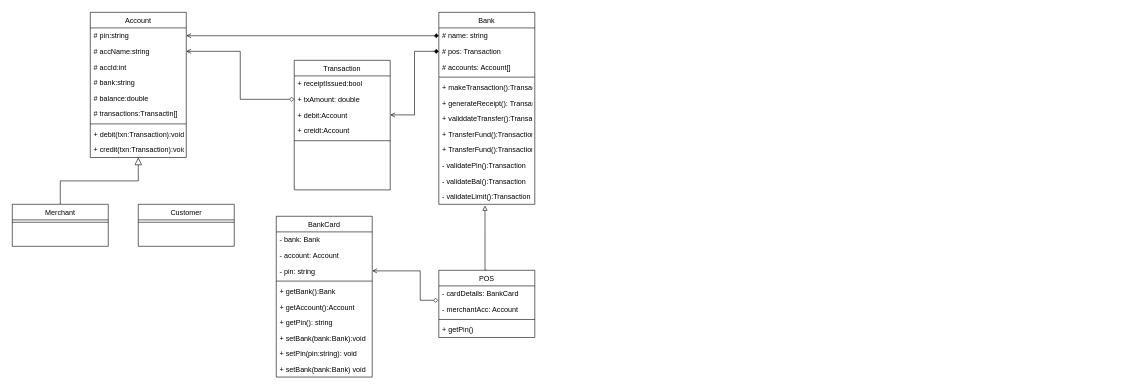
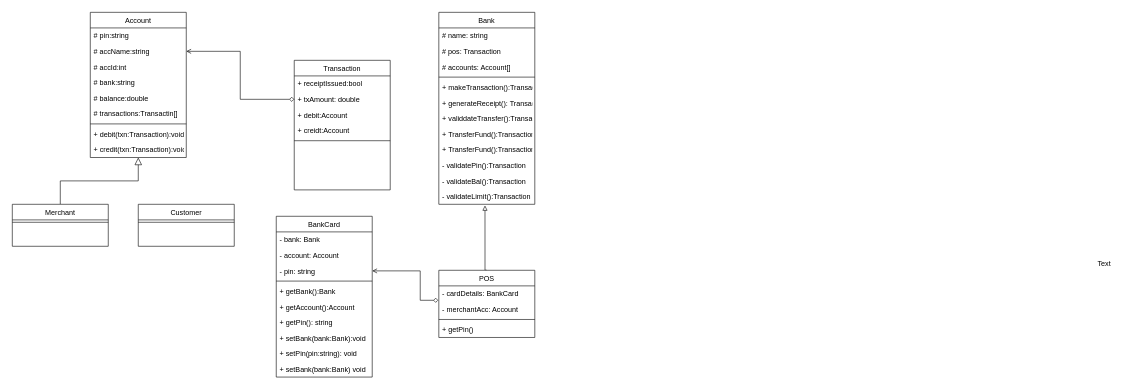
(190, 36) -> none
(415, 84) -> none
none -> (1104, 264)
